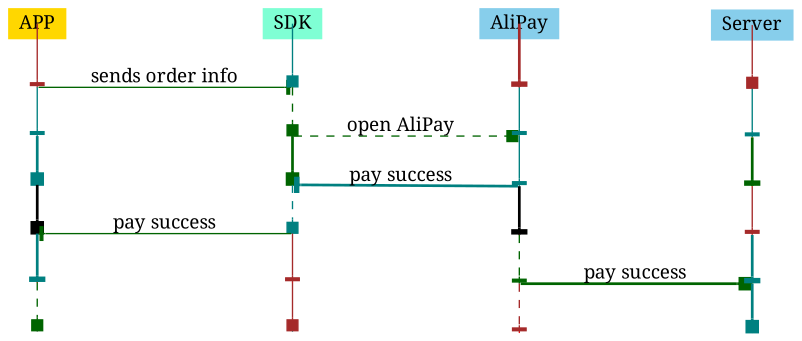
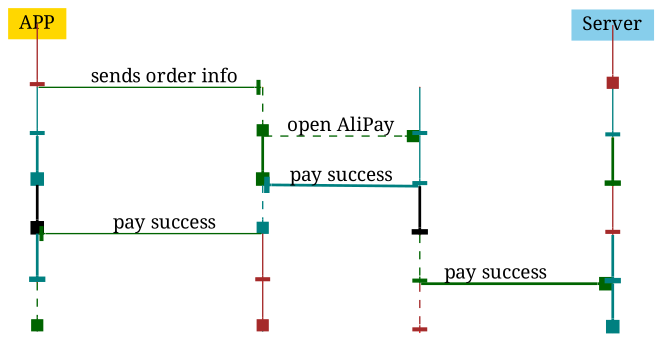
(292, 24) -> none
(519, 24) -> none
